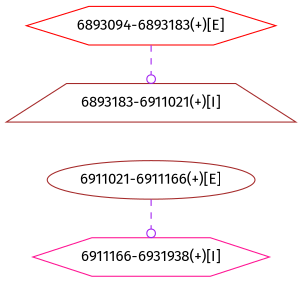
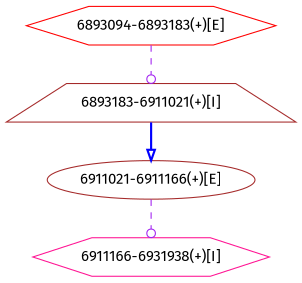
none -> (151, 136)
